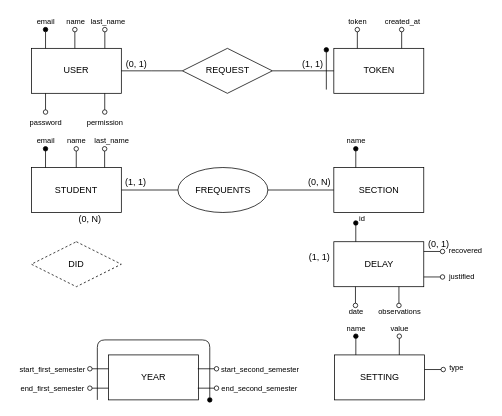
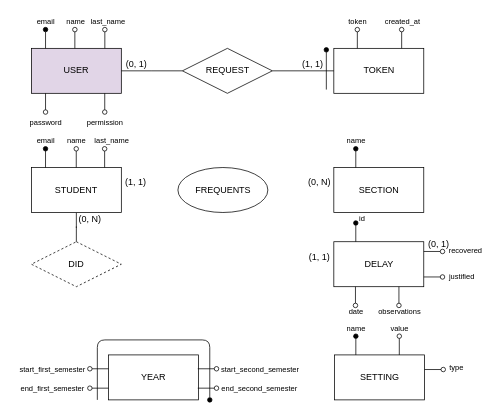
(76, 71) -> (76, 71)
(149, 190) -> none
(301, 190) -> none
none -> (76, 228)
